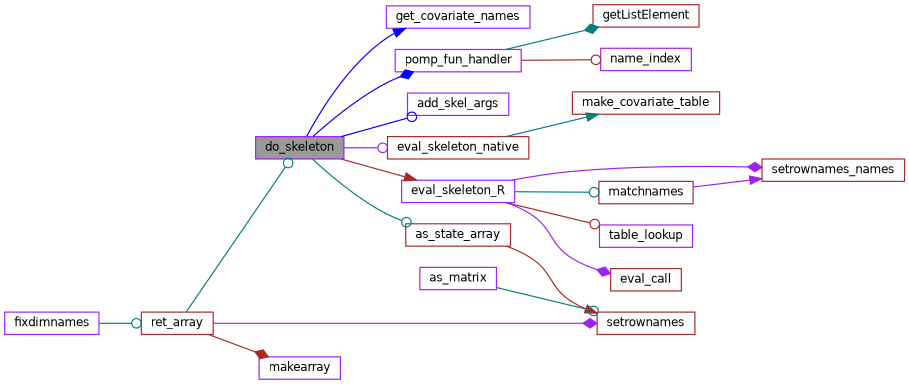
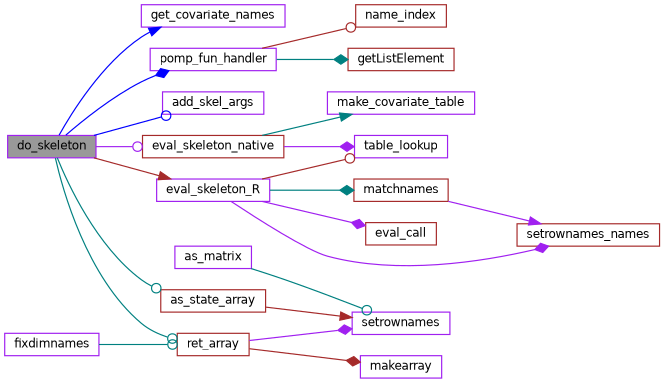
(646, 59) -> (401, 16)
(646, 103) -> (401, 103)
none -> (312, 147)
(552, 192) -> (305, 190)
(236, 239) -> (93, 261)
(646, 323) -> (401, 323)
